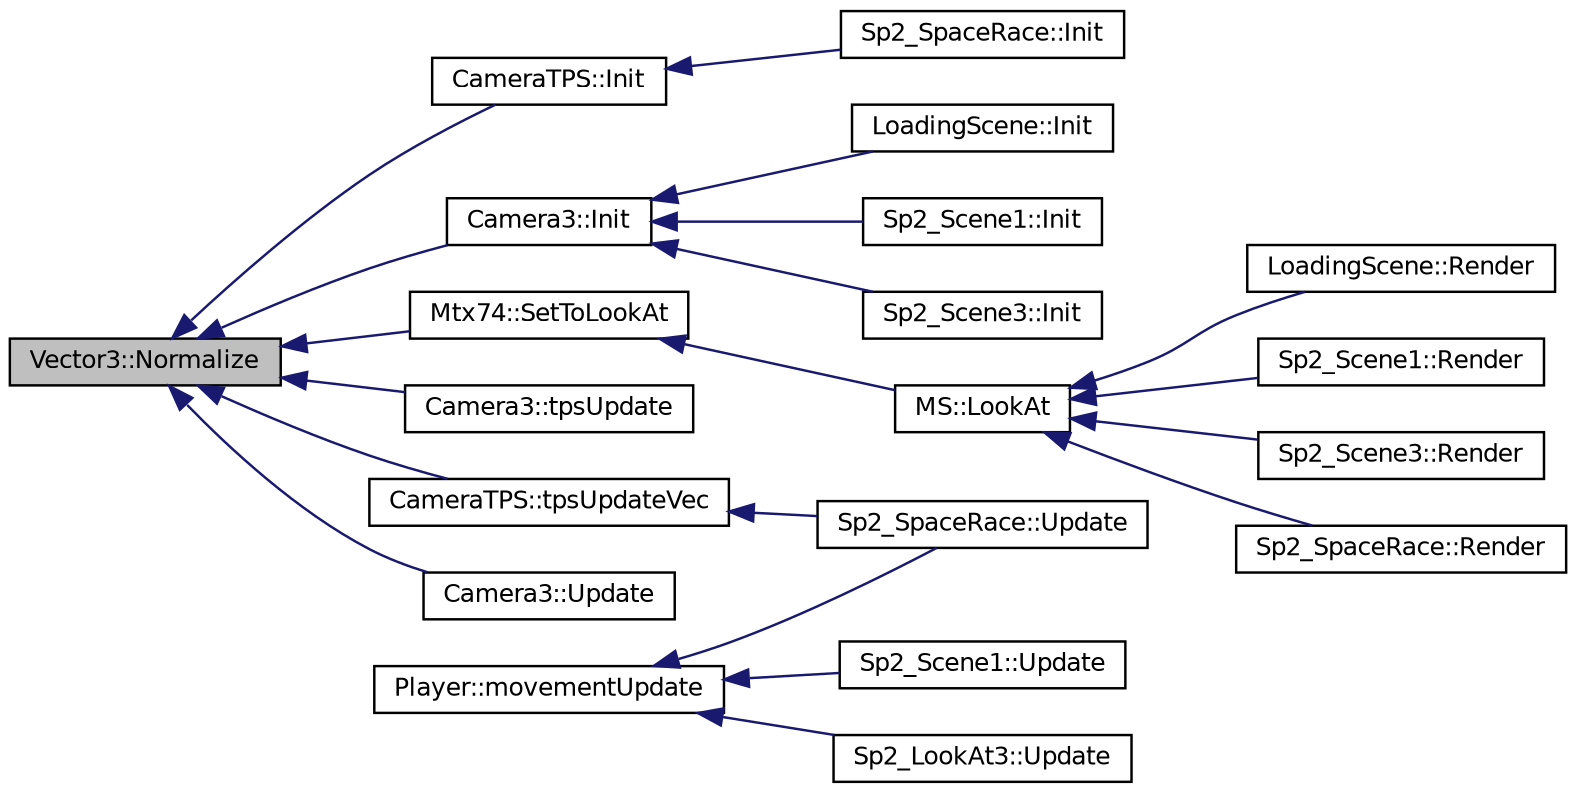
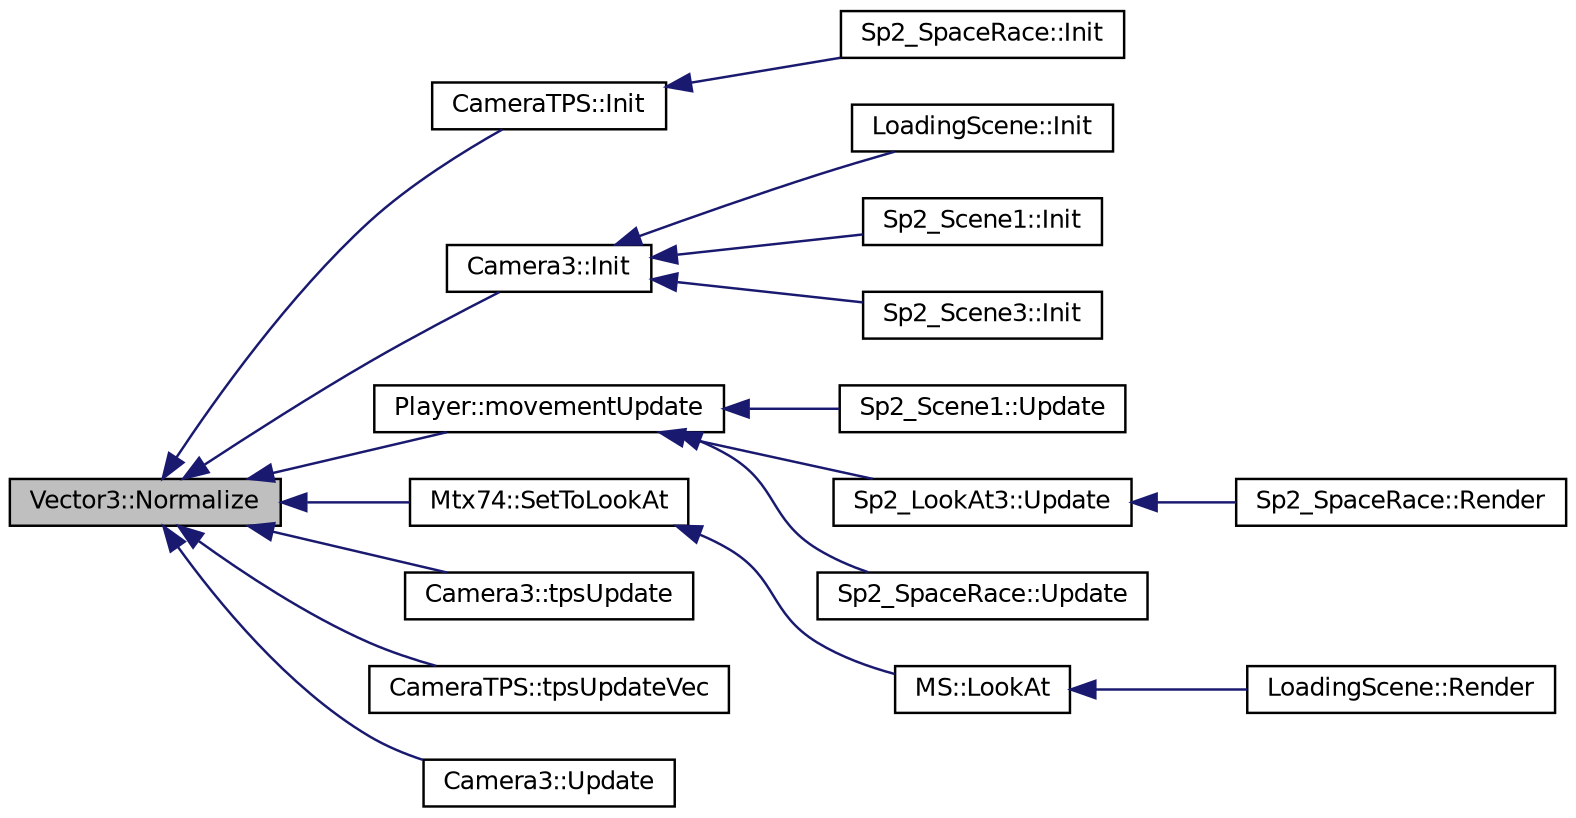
(1401, 362) -> none
none -> (360, 453)
(1401, 456) -> none
(1189, 486) -> (1196, 502)
(786, 514) -> none
